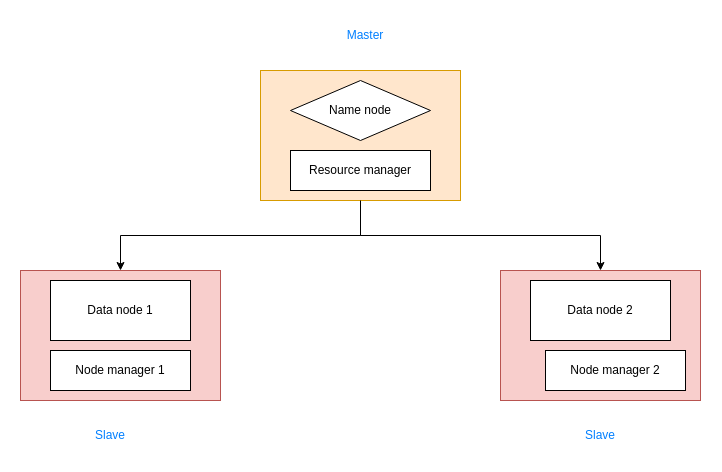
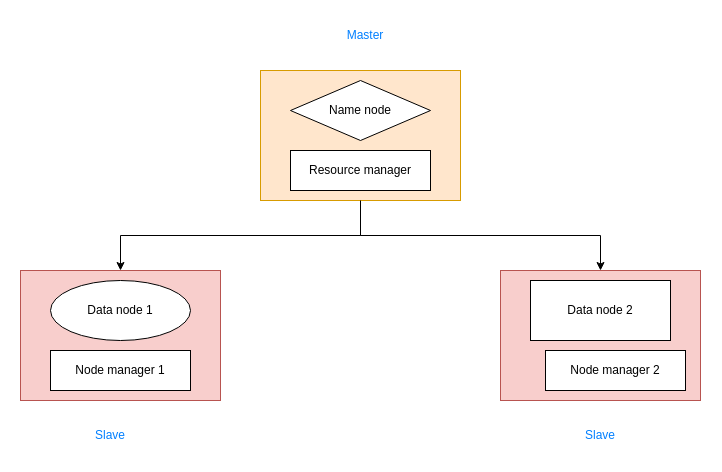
(121, 311) -> (121, 311)
